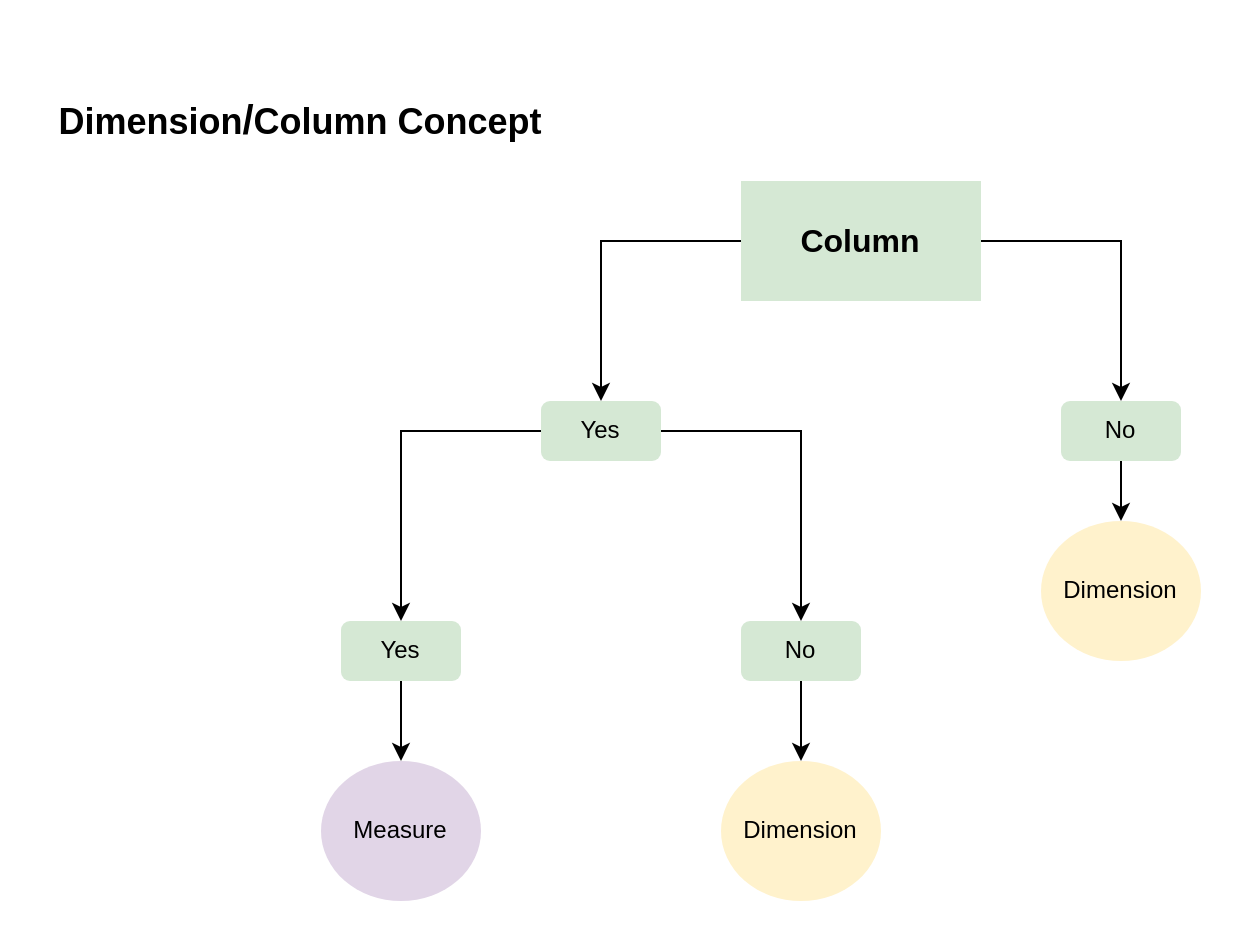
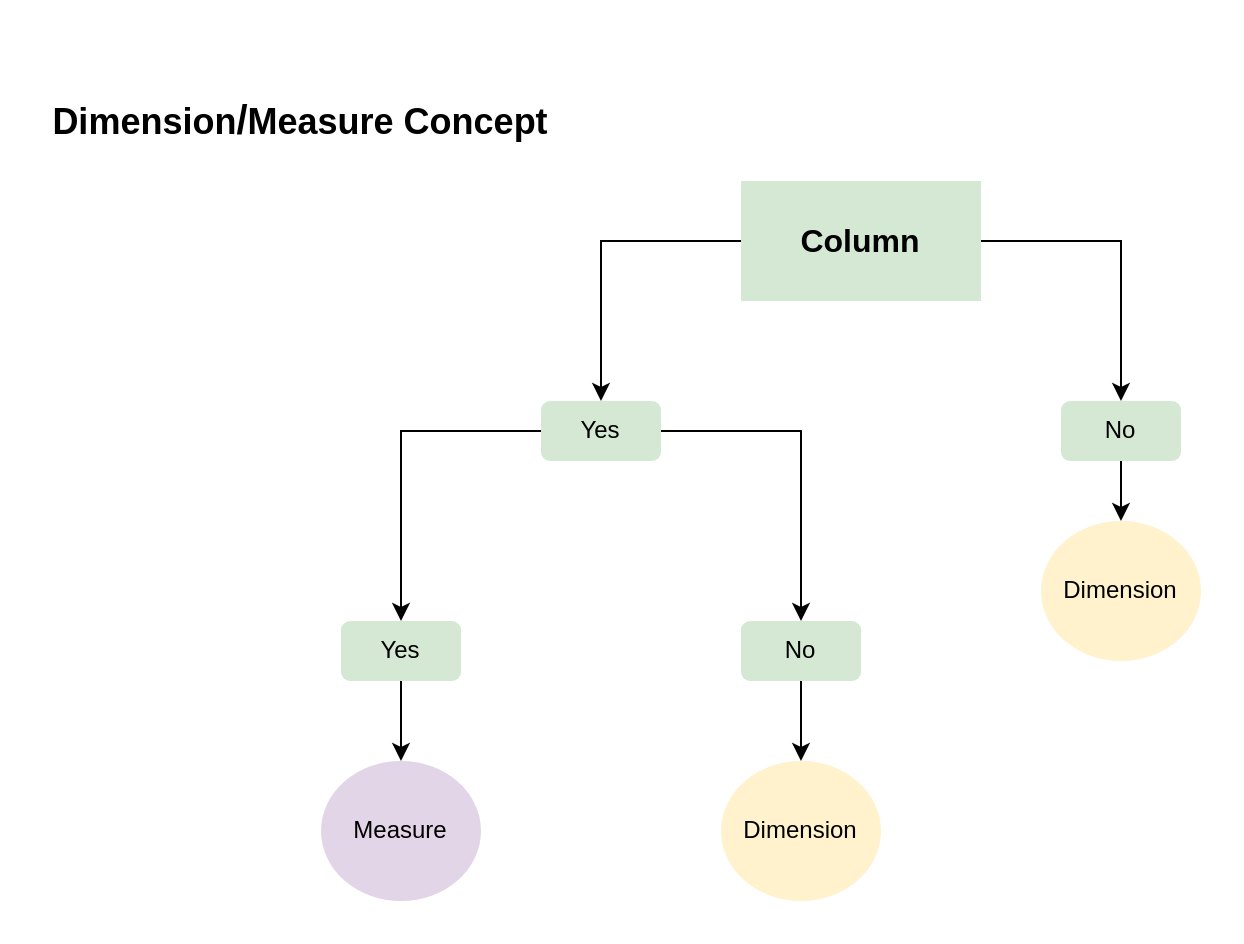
(301, 121) -> (301, 121)
